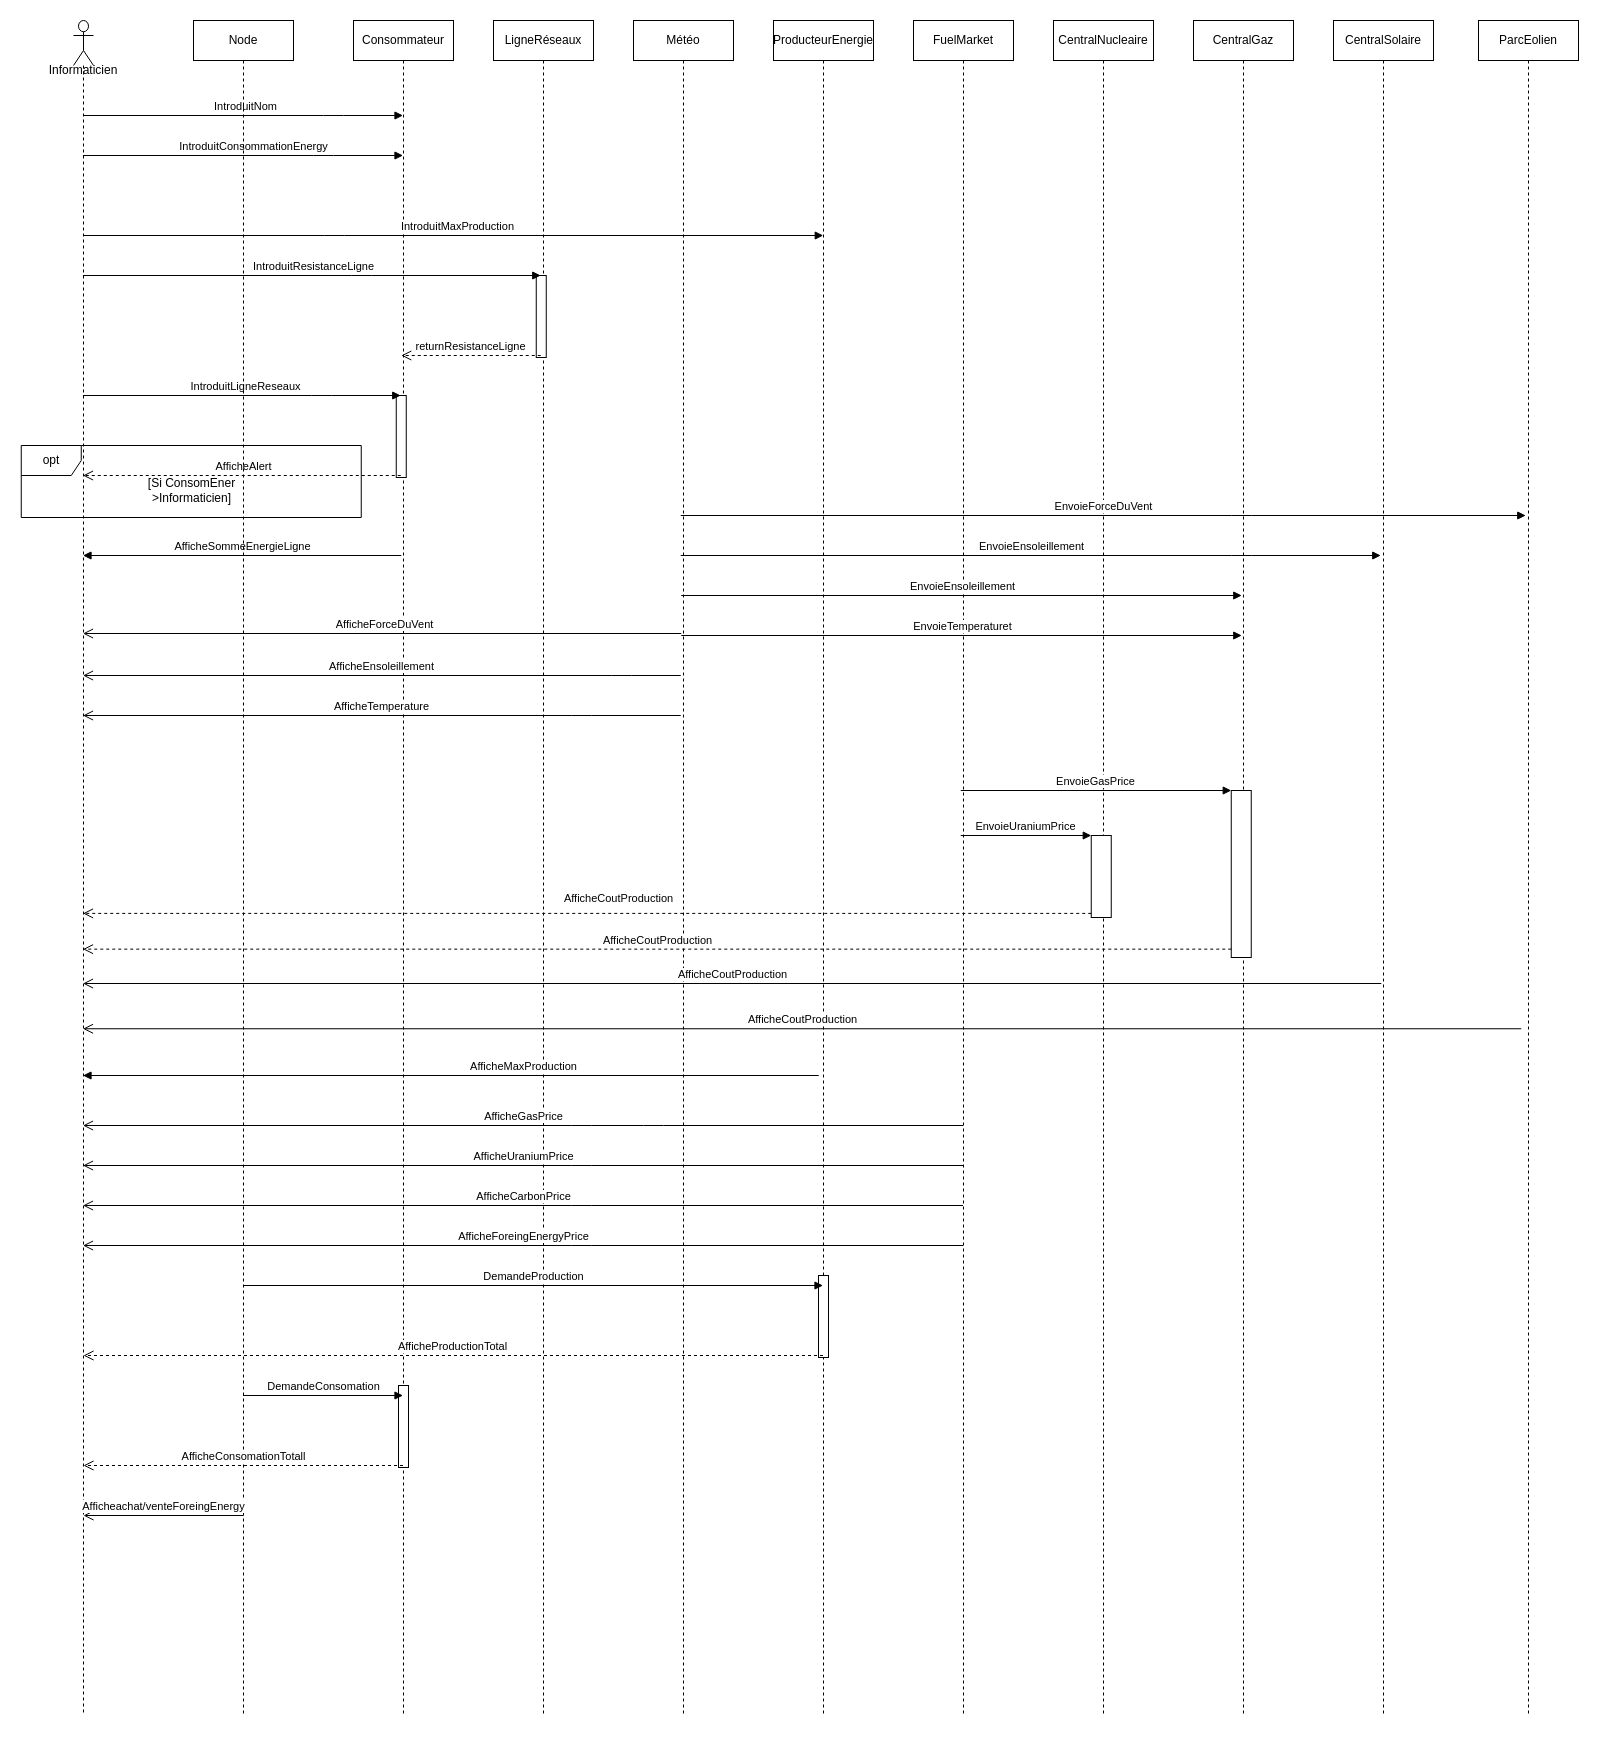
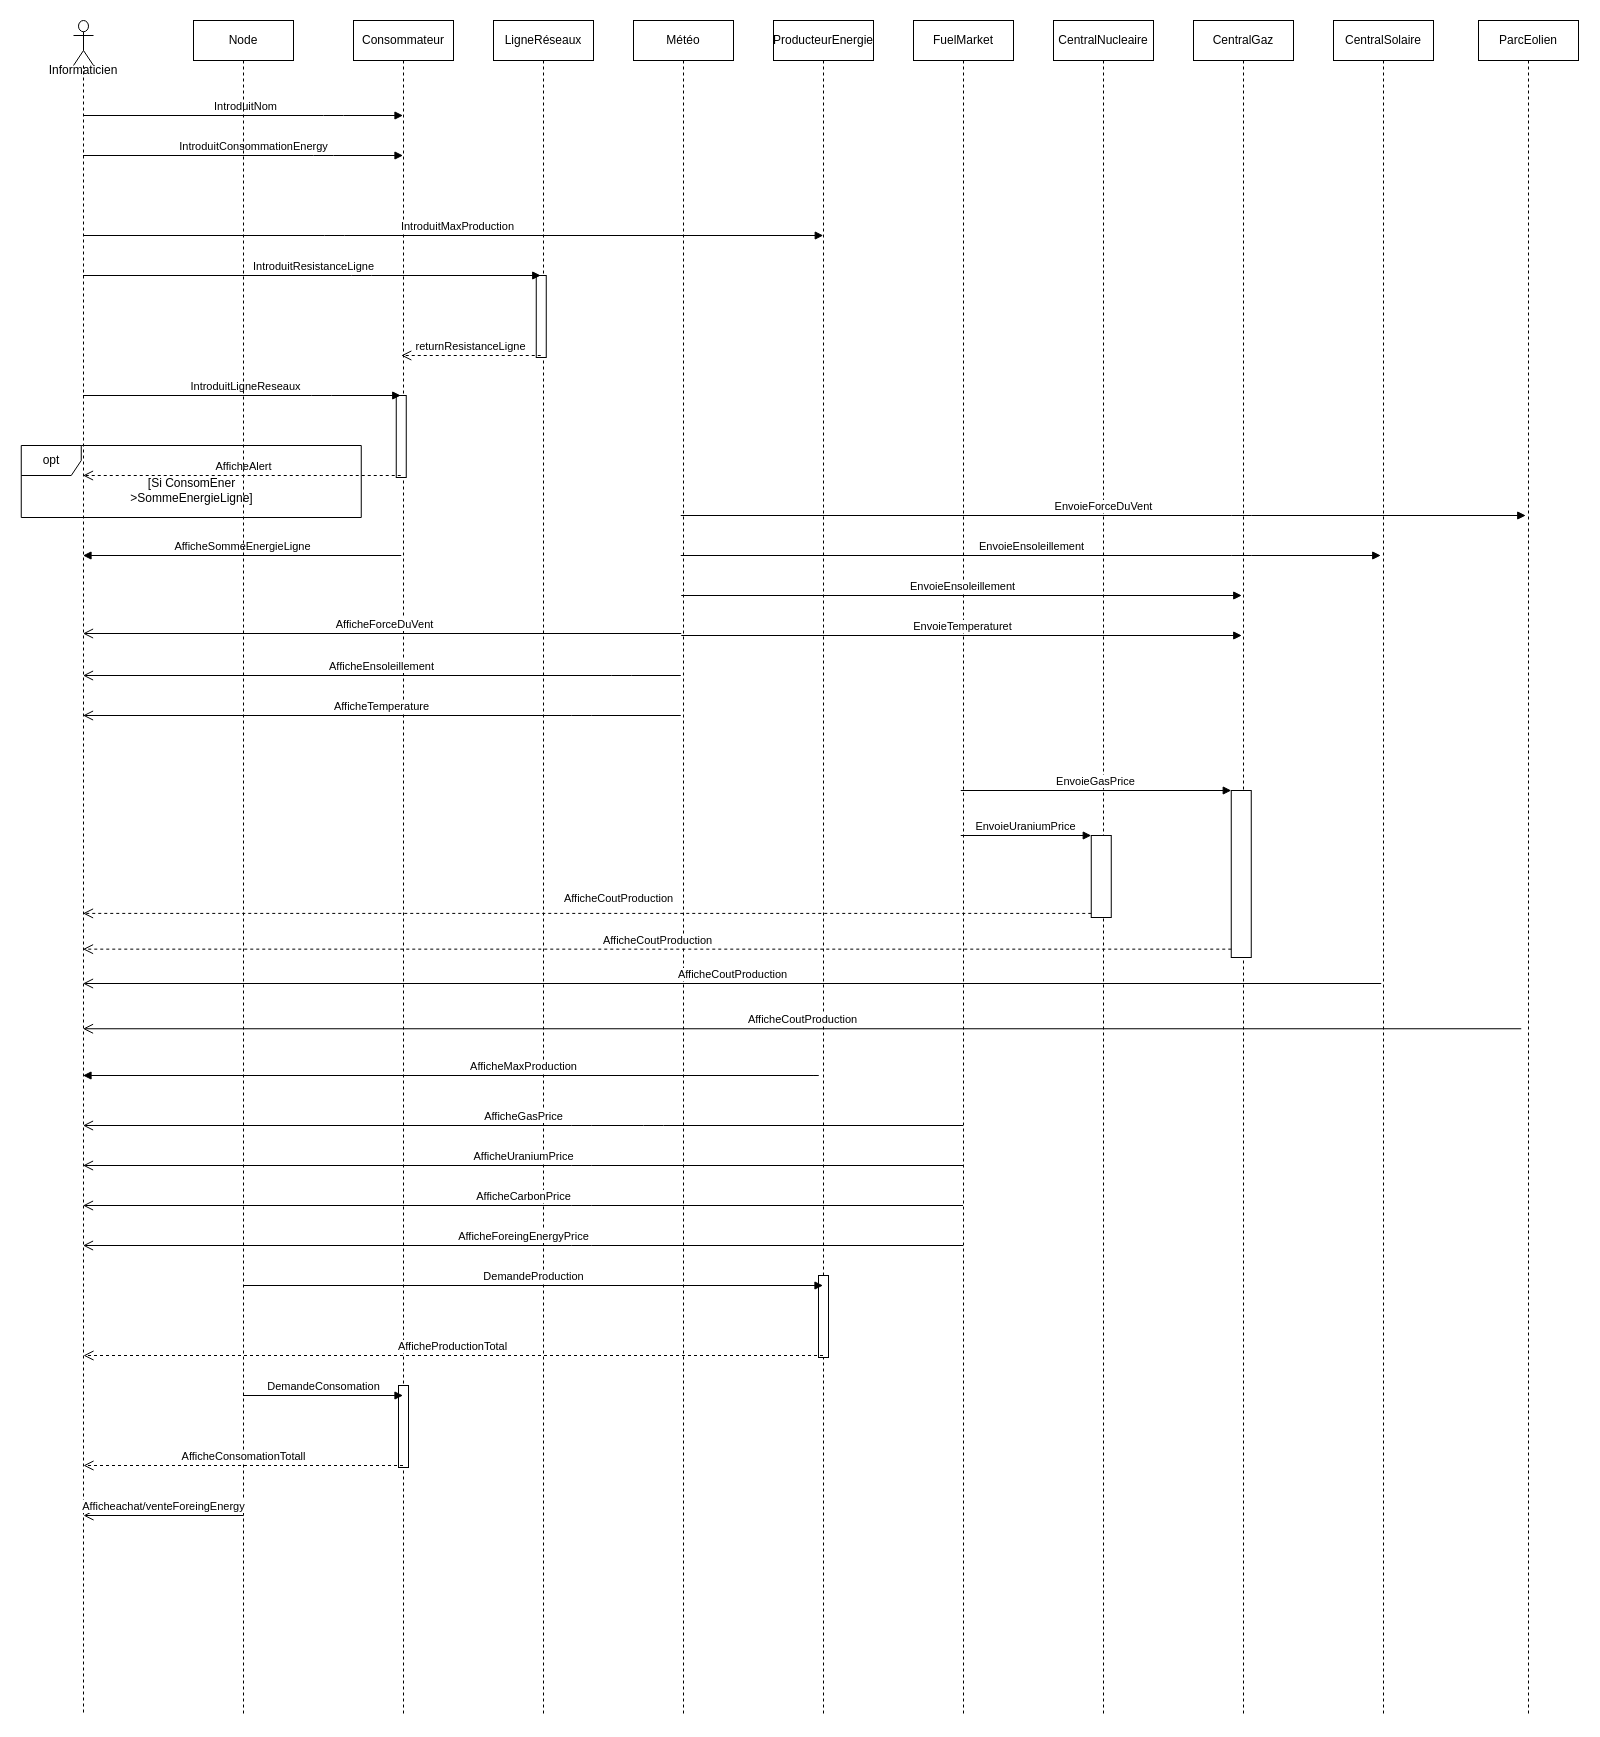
(192, 491) -> (192, 491)
